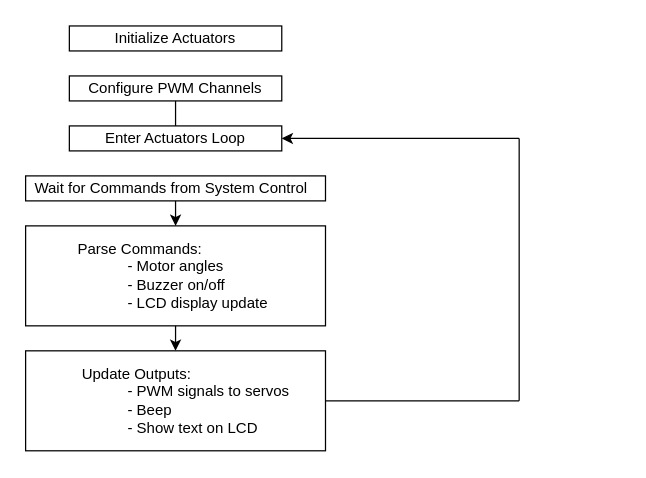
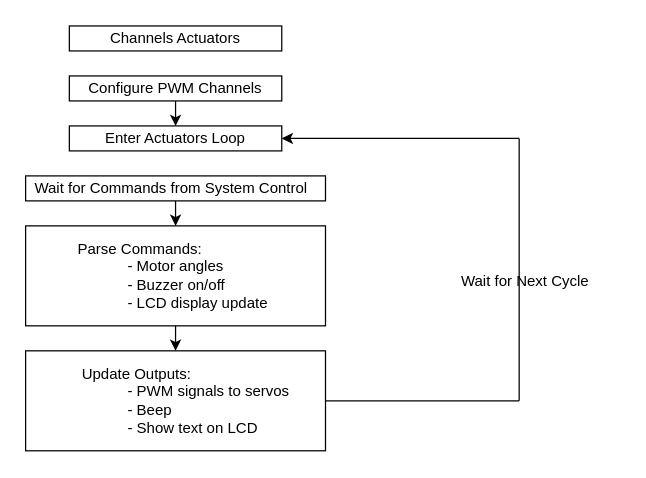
(176, 38) -> (176, 38)
(176, 119) -> (176, 116)
none -> (526, 282)
